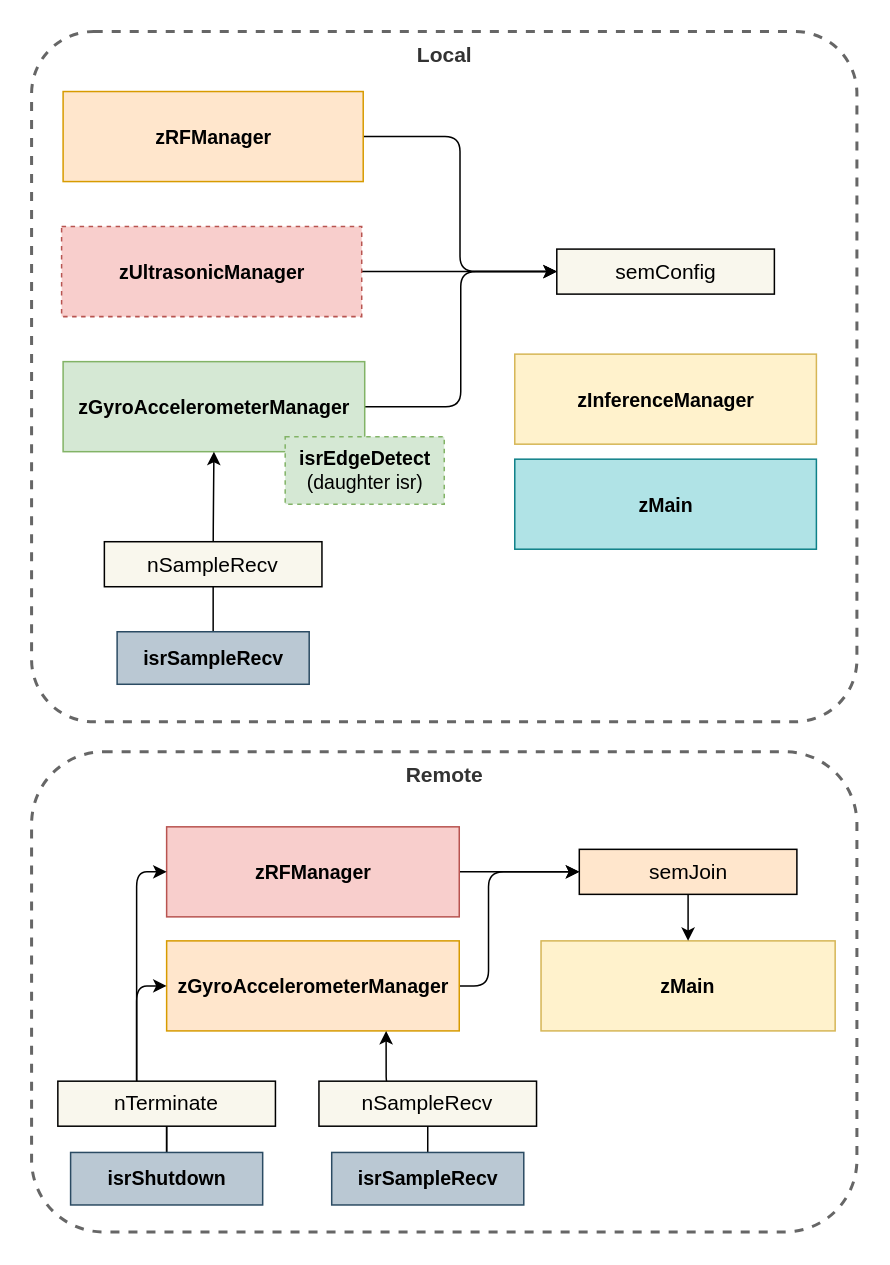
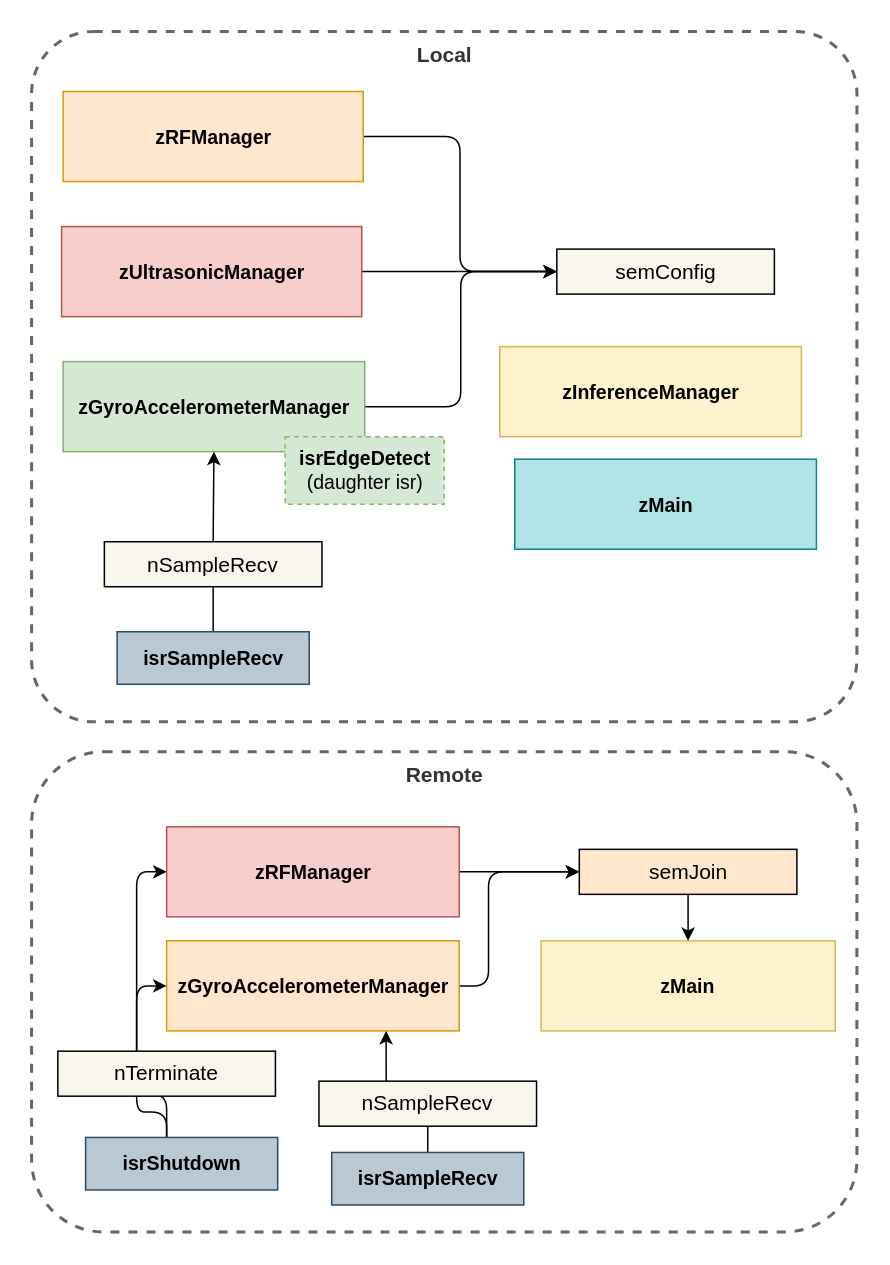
(212, 272) -> (212, 272)
(665, 399) -> (650, 392)
(167, 1103) -> (167, 1073)
(167, 1178) -> (182, 1163)
